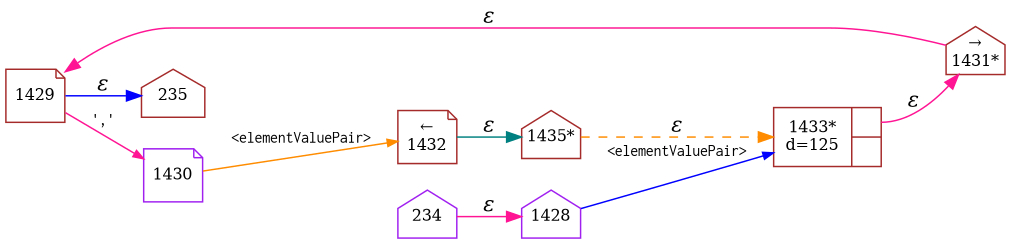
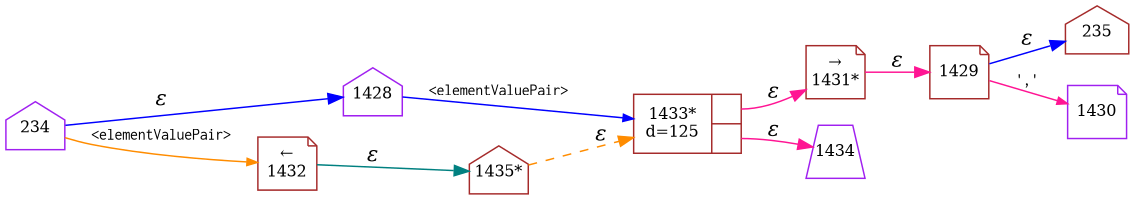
(976, 53) -> (836, 72)
none -> (836, 152)
(295, 157) -> (155, 154)
(482, 217) -> (197, 112)
